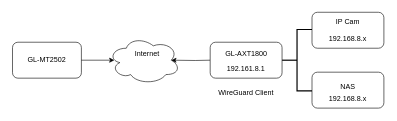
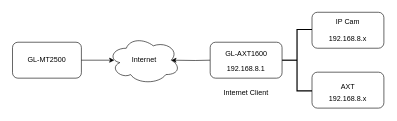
(147, 54) -> (144, 60)
(247, 54) -> (247, 54)
(47, 60) -> (47, 60)
(246, 69) -> (246, 69)
(348, 87) -> (348, 87)
(246, 93) -> (246, 93)
